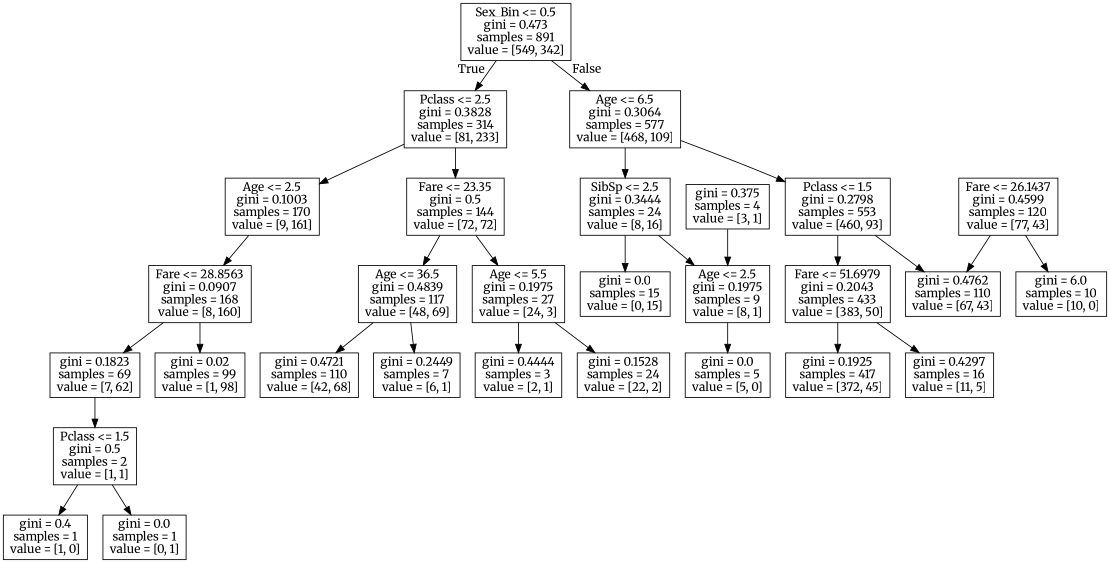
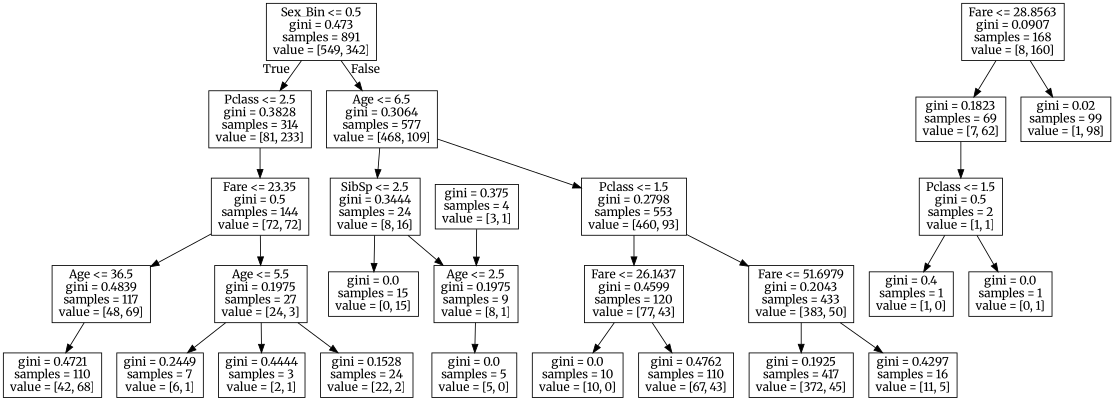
(272, 207) -> none
(896, 251) -> (634, 246)
(1061, 294) -> (578, 375)
(412, 334) -> (210, 335)
